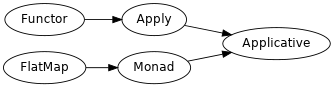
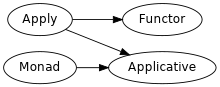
(99, 20) -> (93, 20)
(45, 68) -> none
